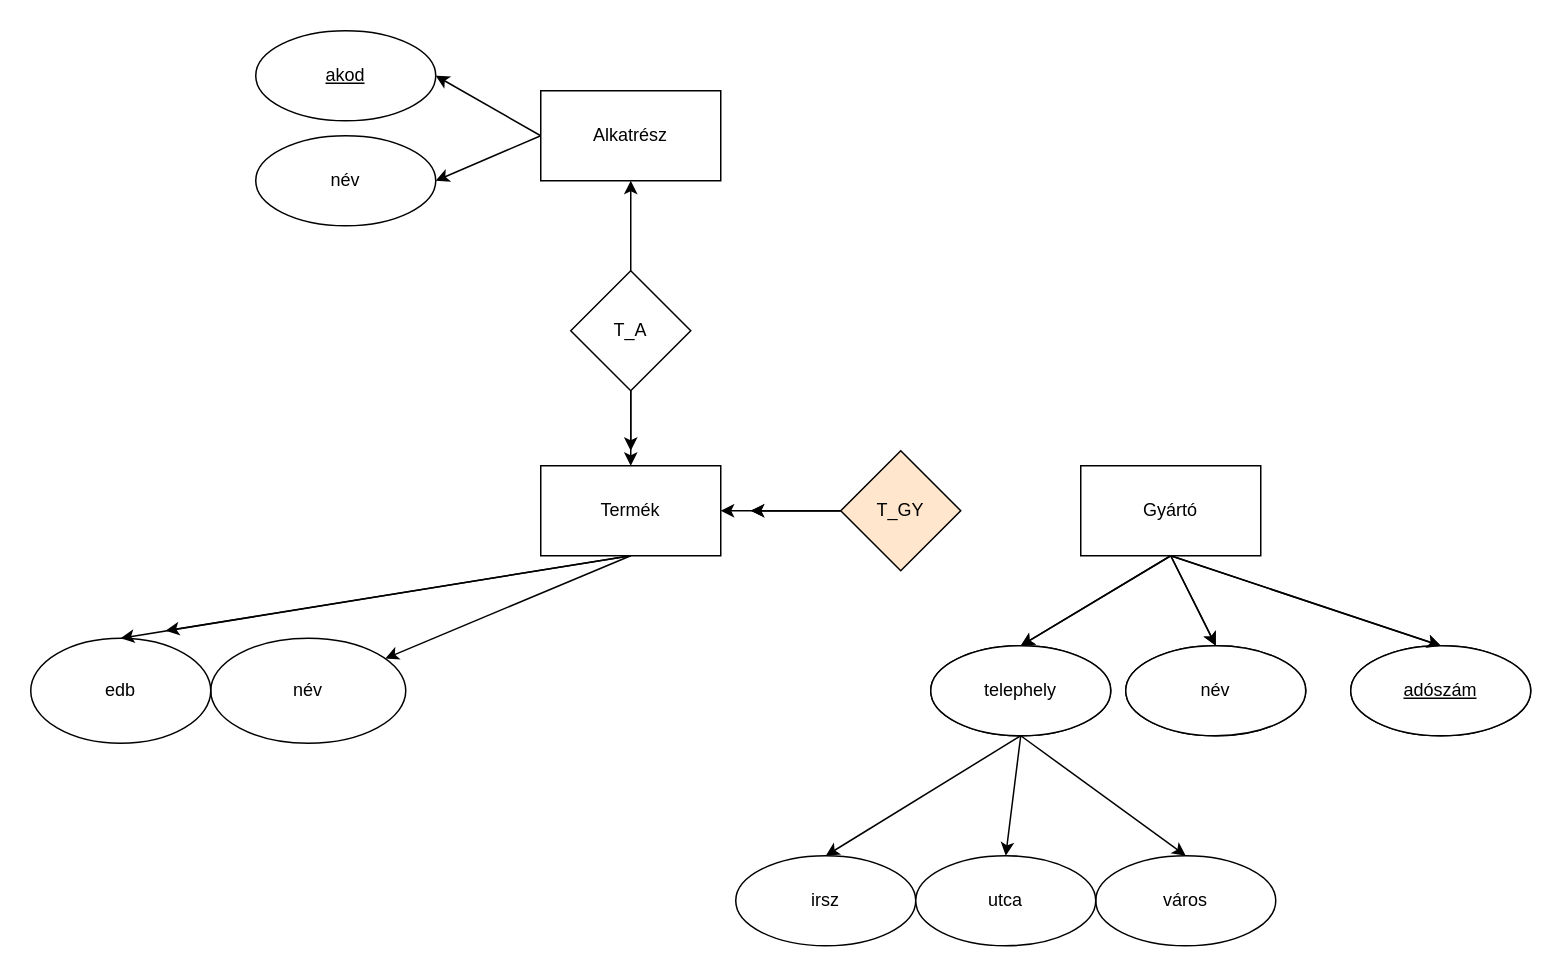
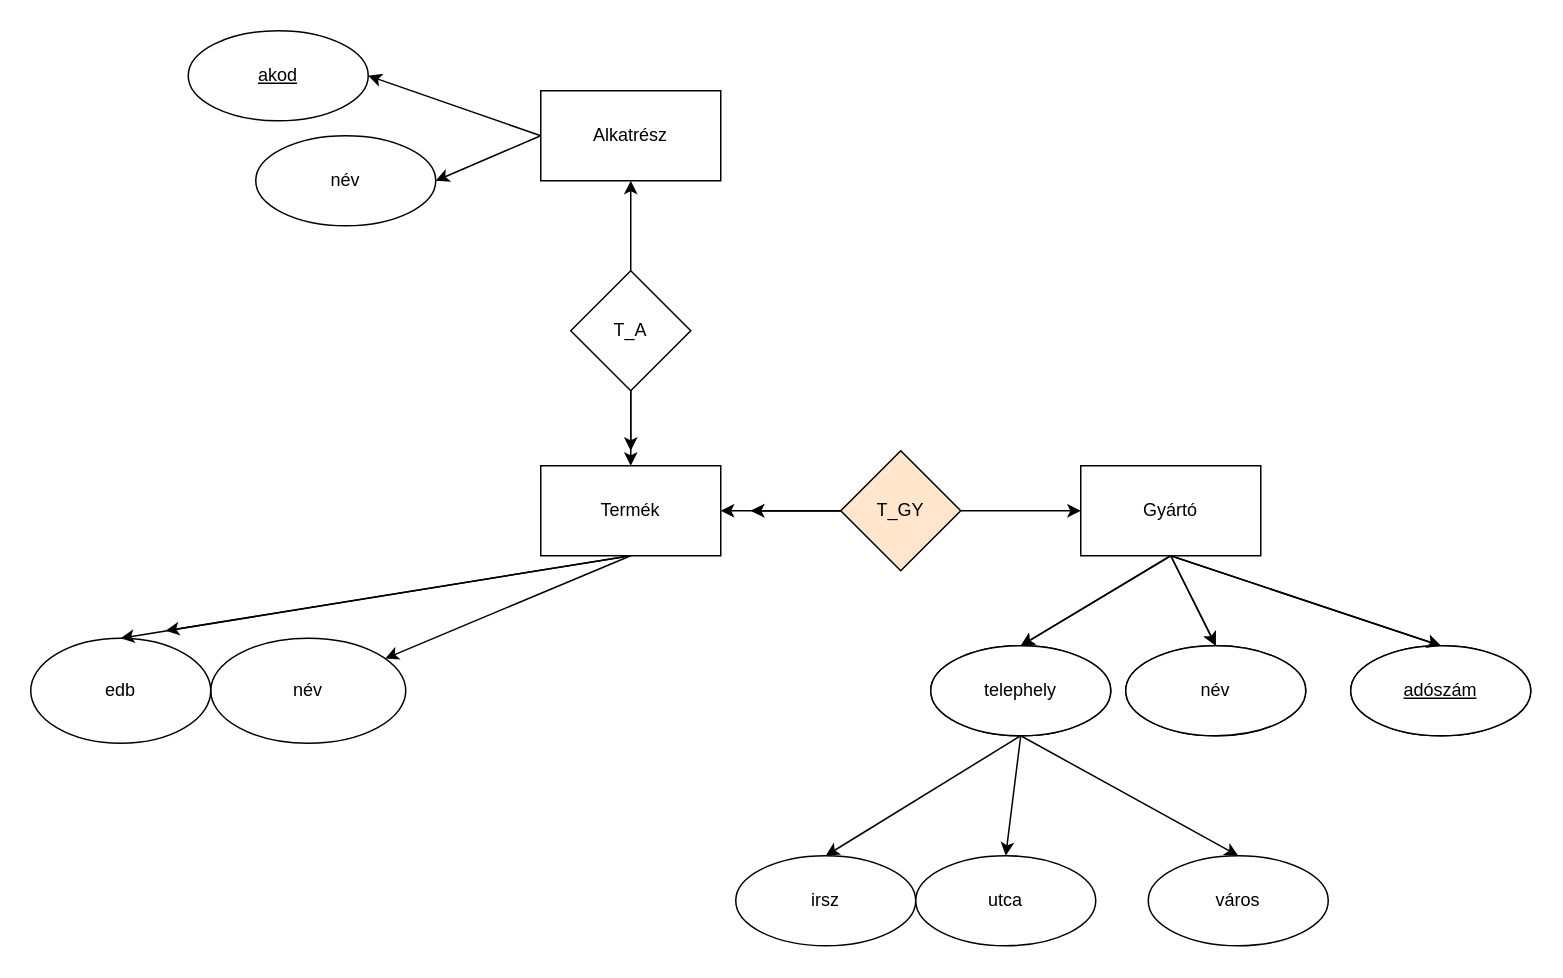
(346, 76) -> (278, 76)
none -> (1016, 511)
(1186, 901) -> (1238, 901)
